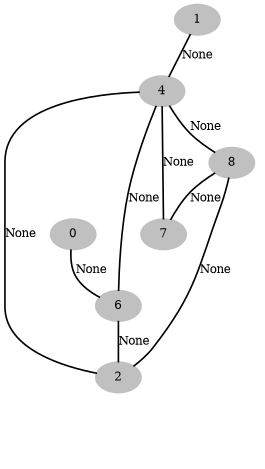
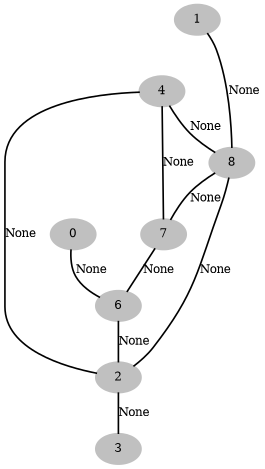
(180, 56) -> (227, 89)
(128, 196) -> (141, 270)
none -> (118, 449)
